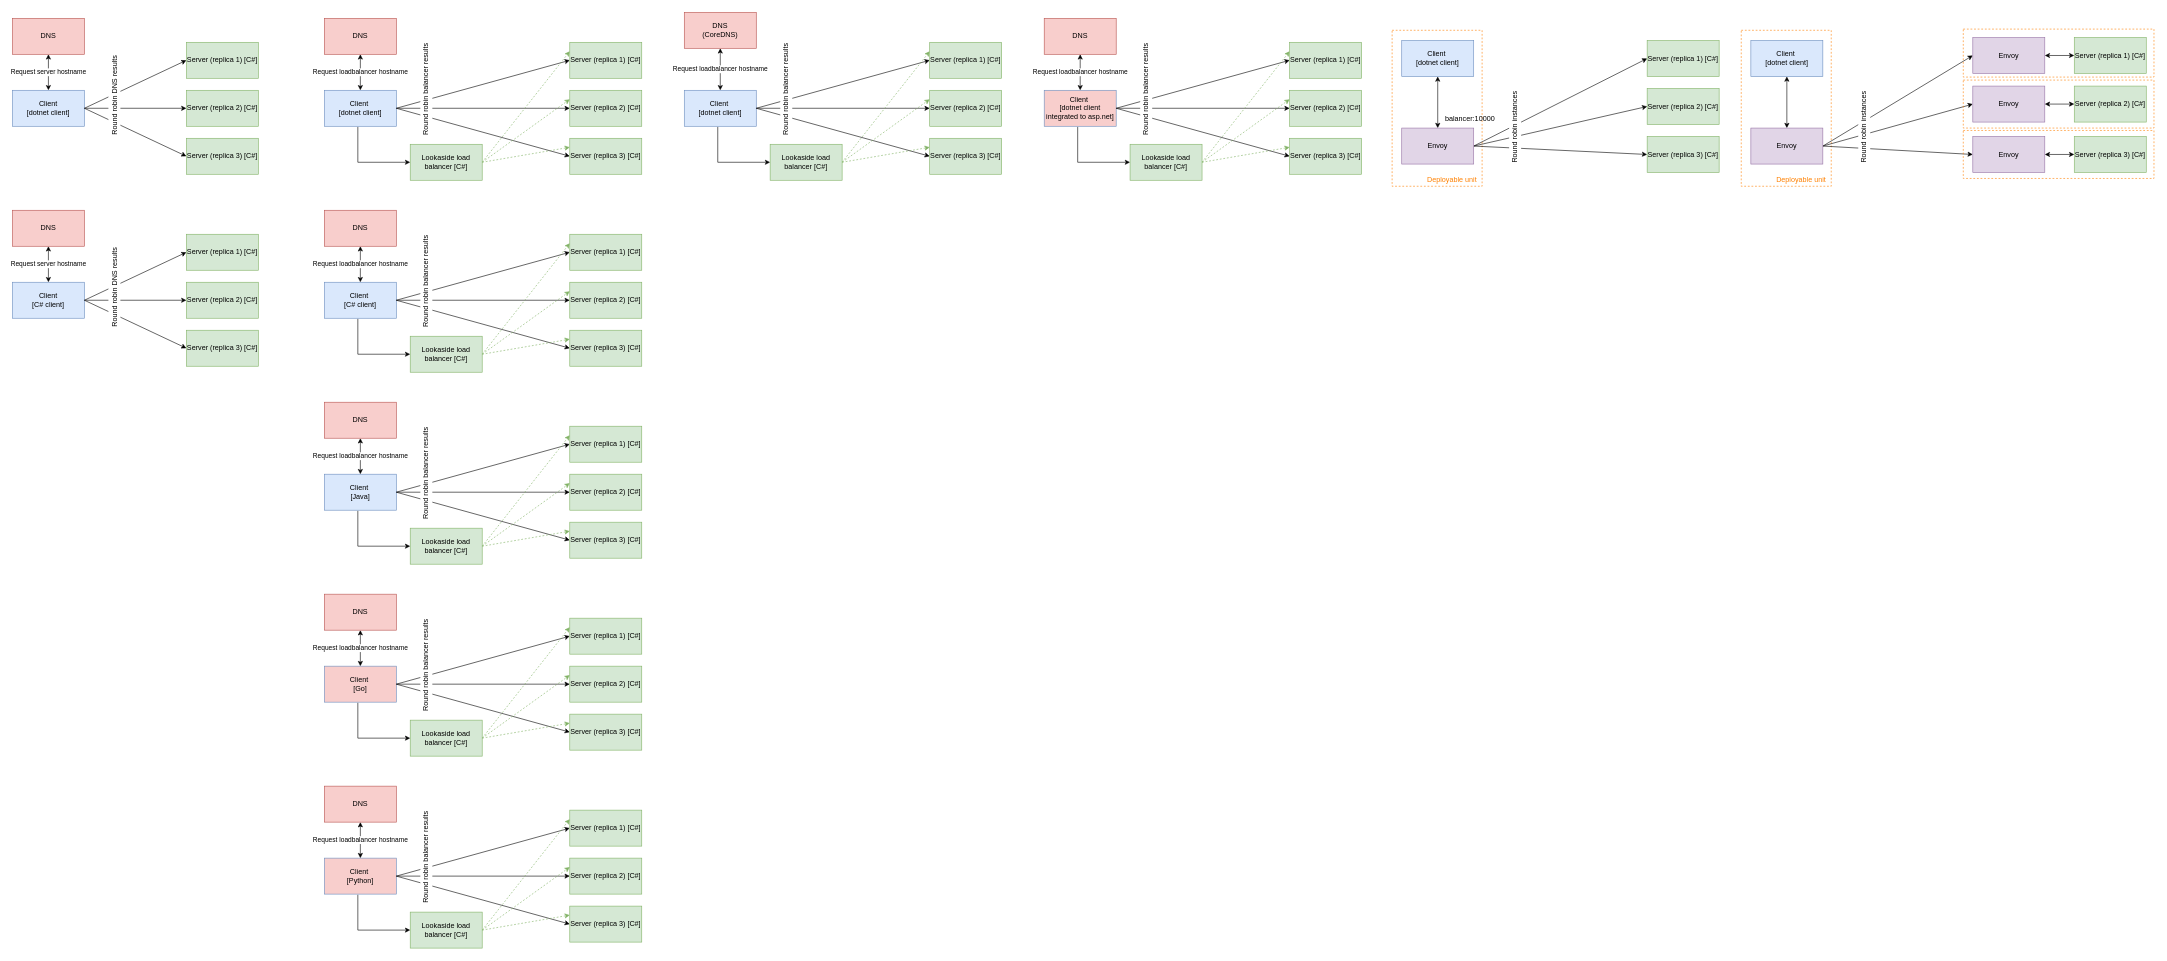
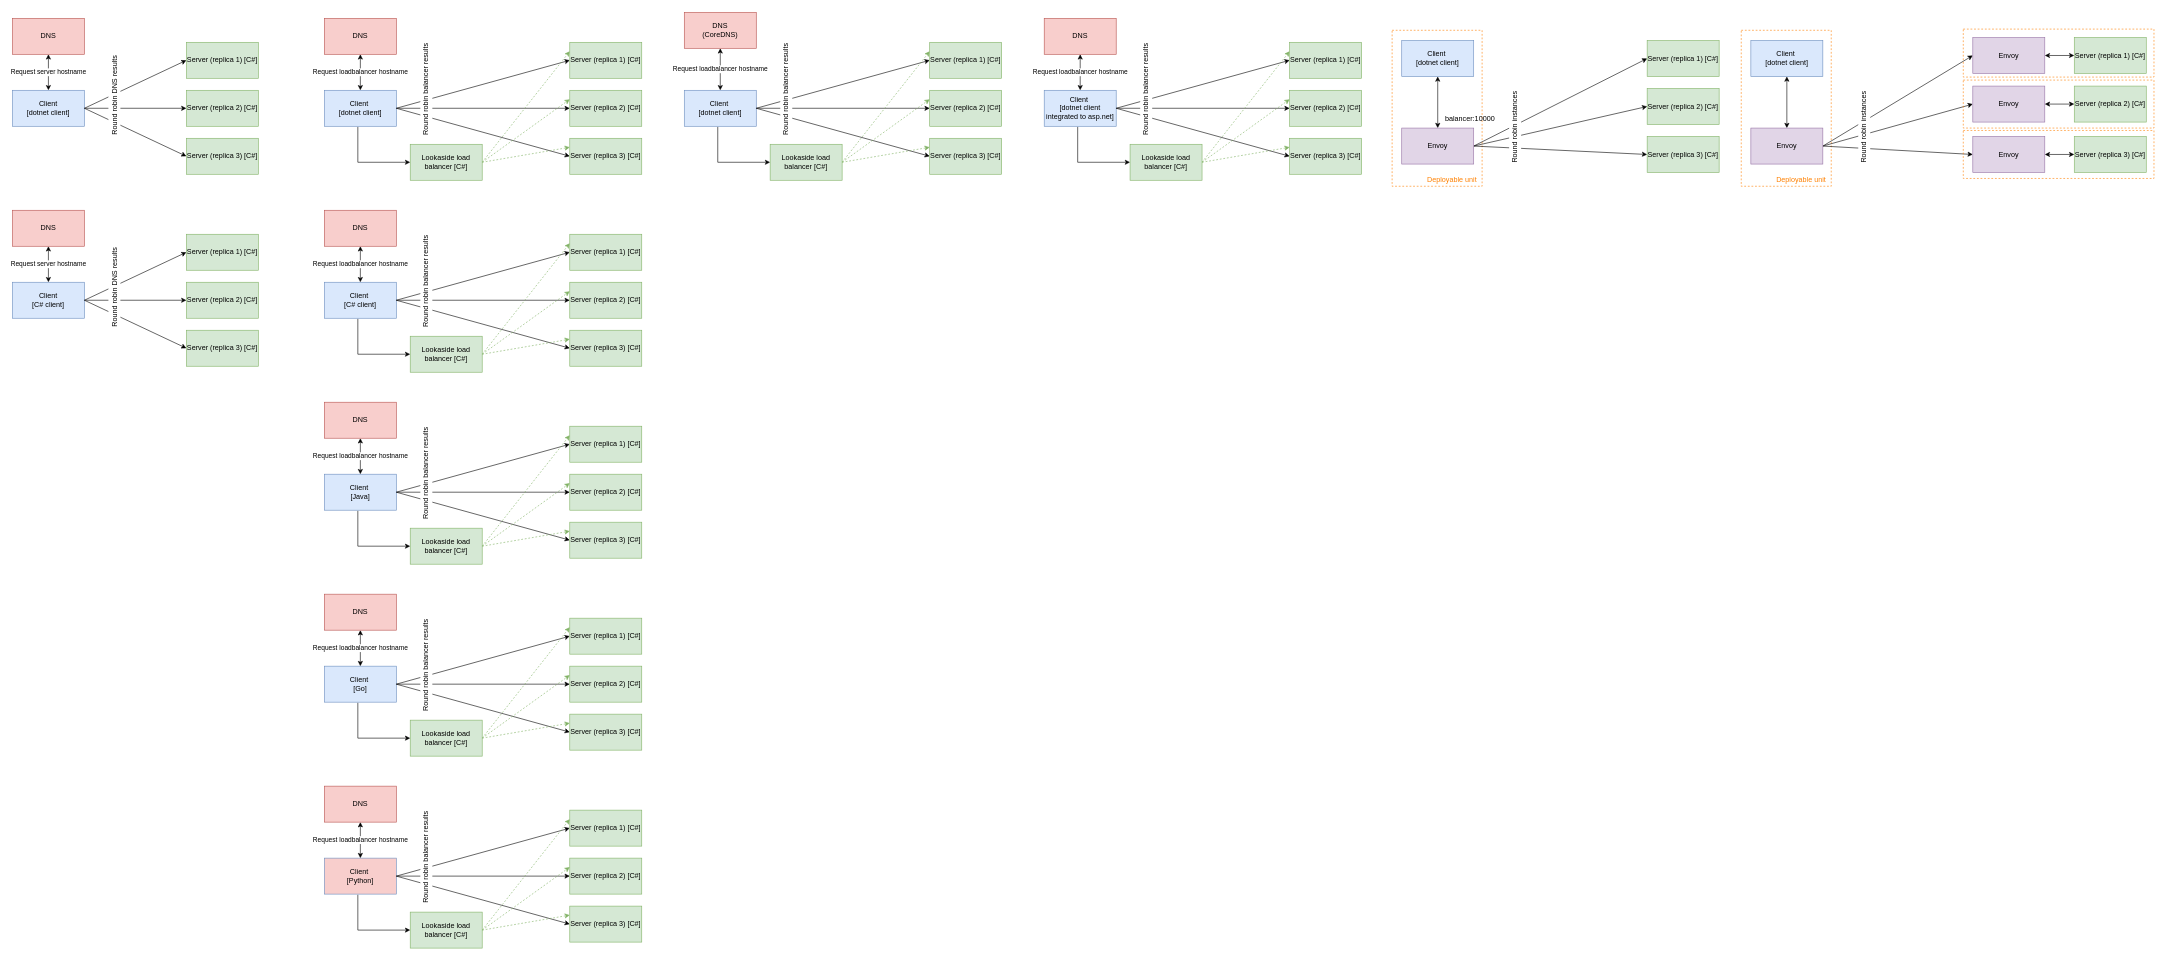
(1080, 108) -> (1080, 108)
(360, 684) -> (360, 684)
